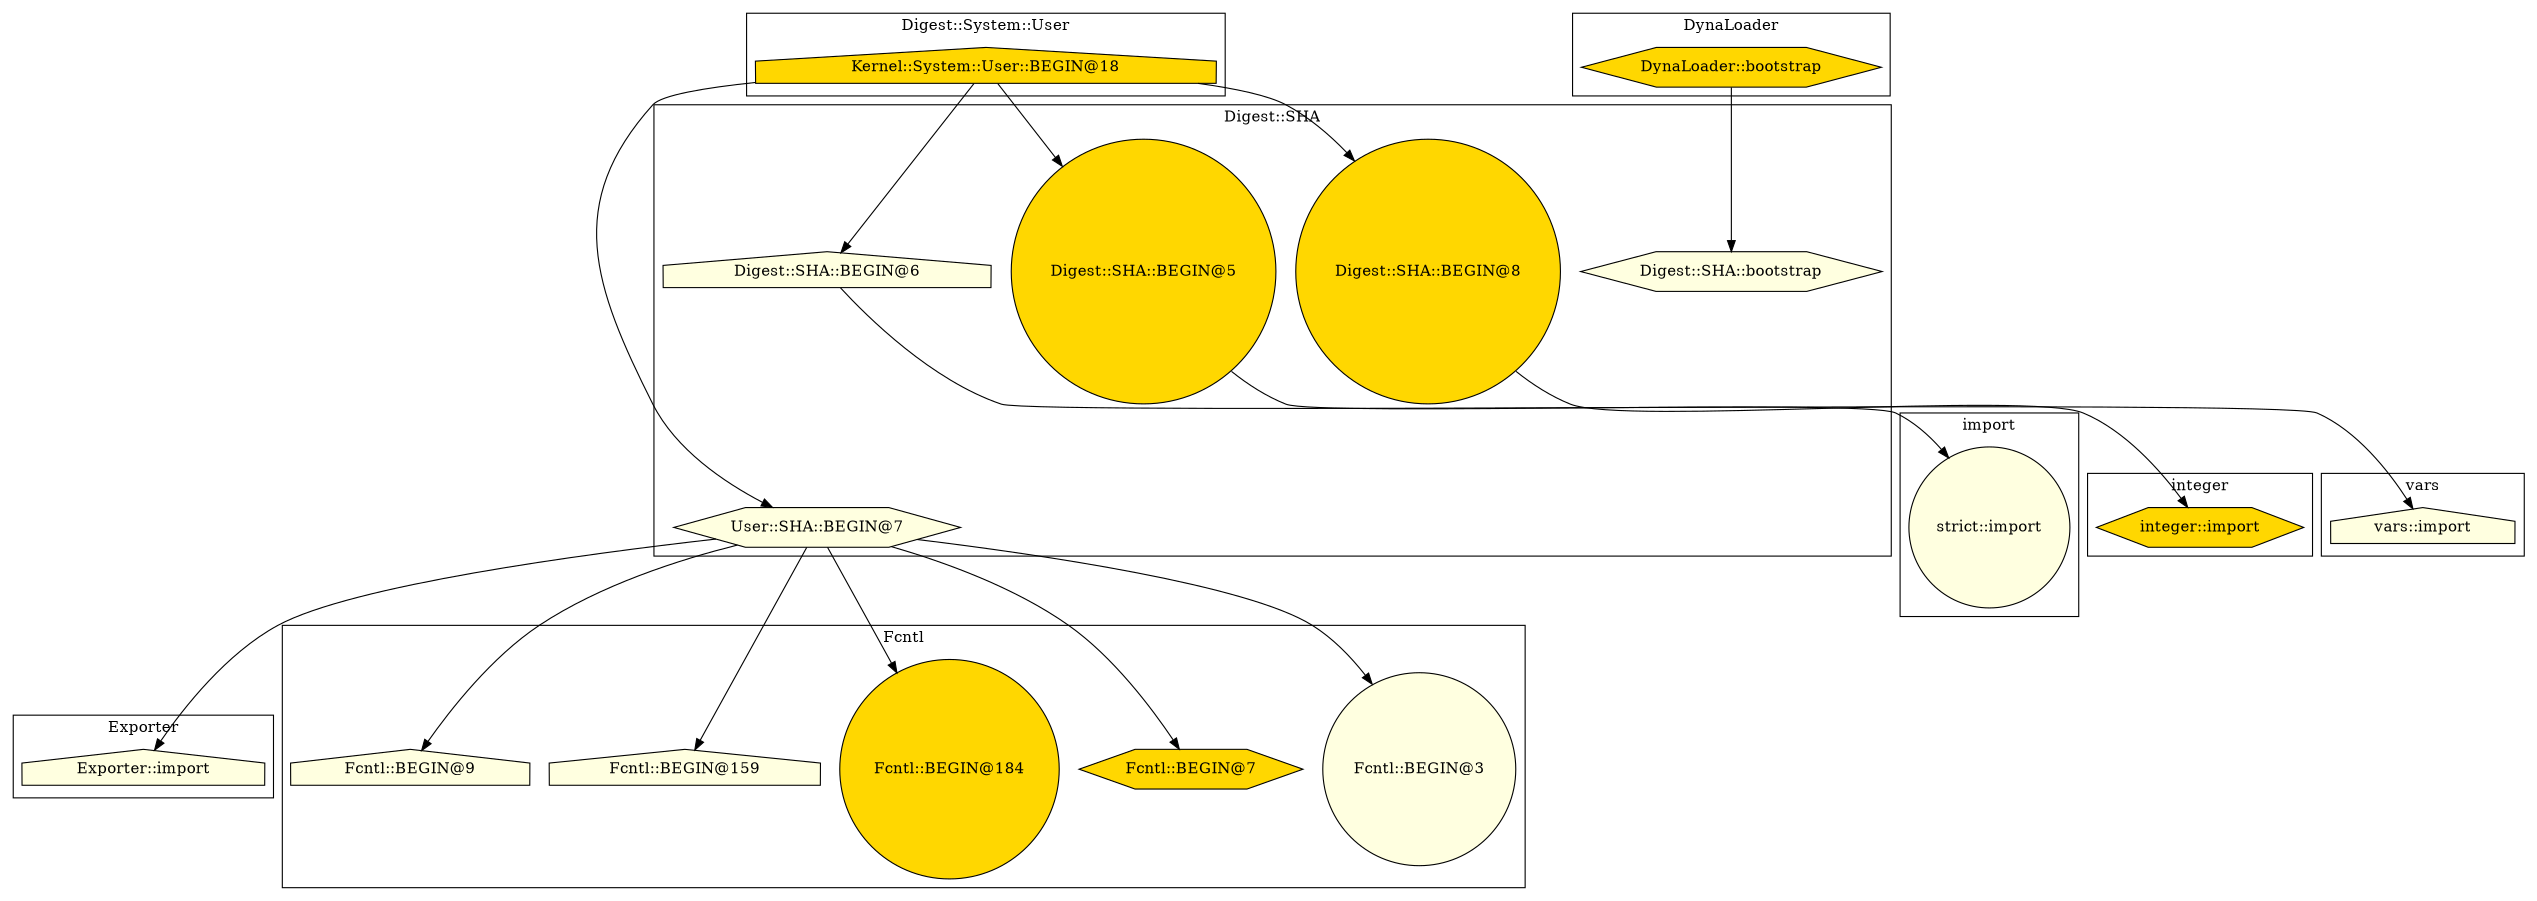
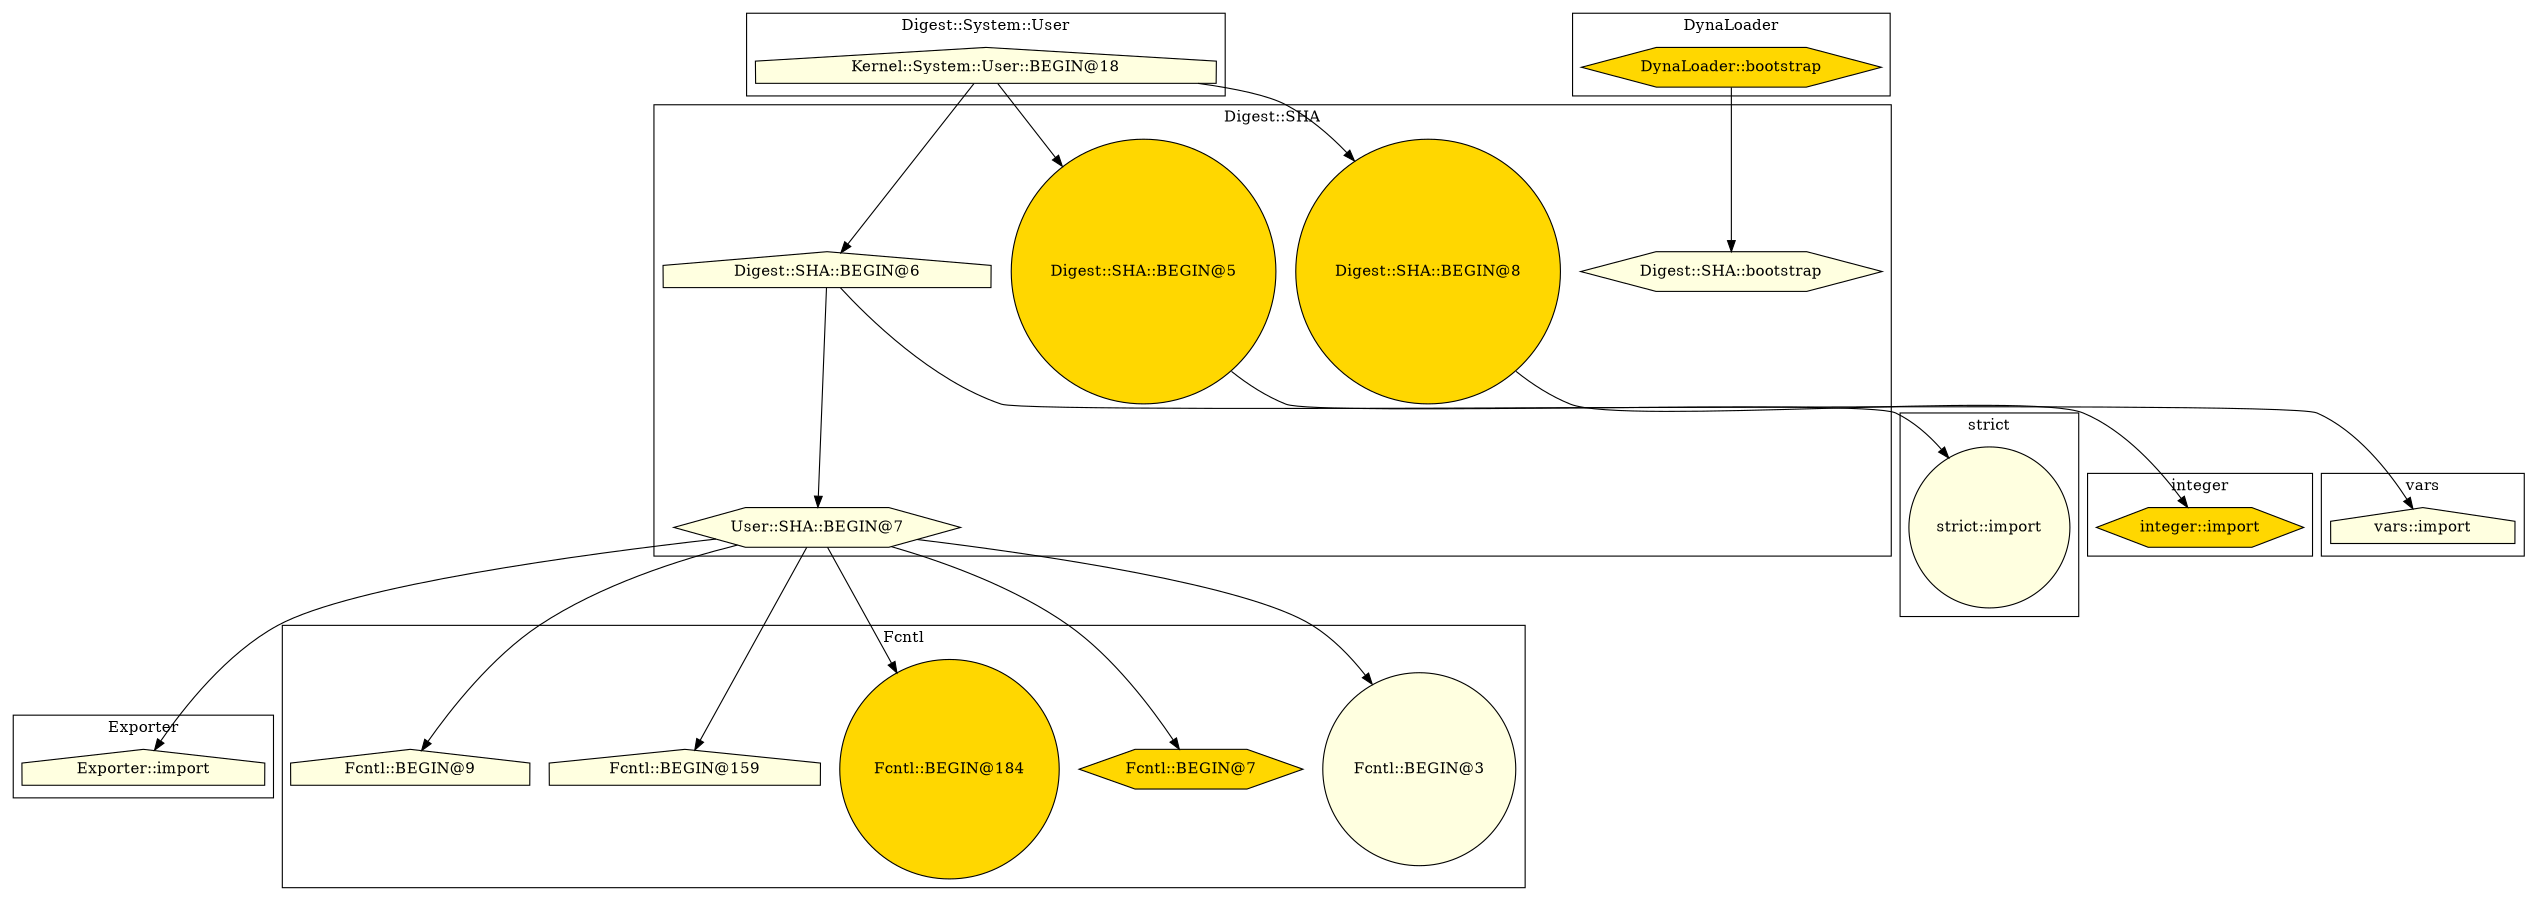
(986, 67) -> (986, 67)
(602, 274) -> (822, 392)
(1989, 426) -> (1989, 426)
